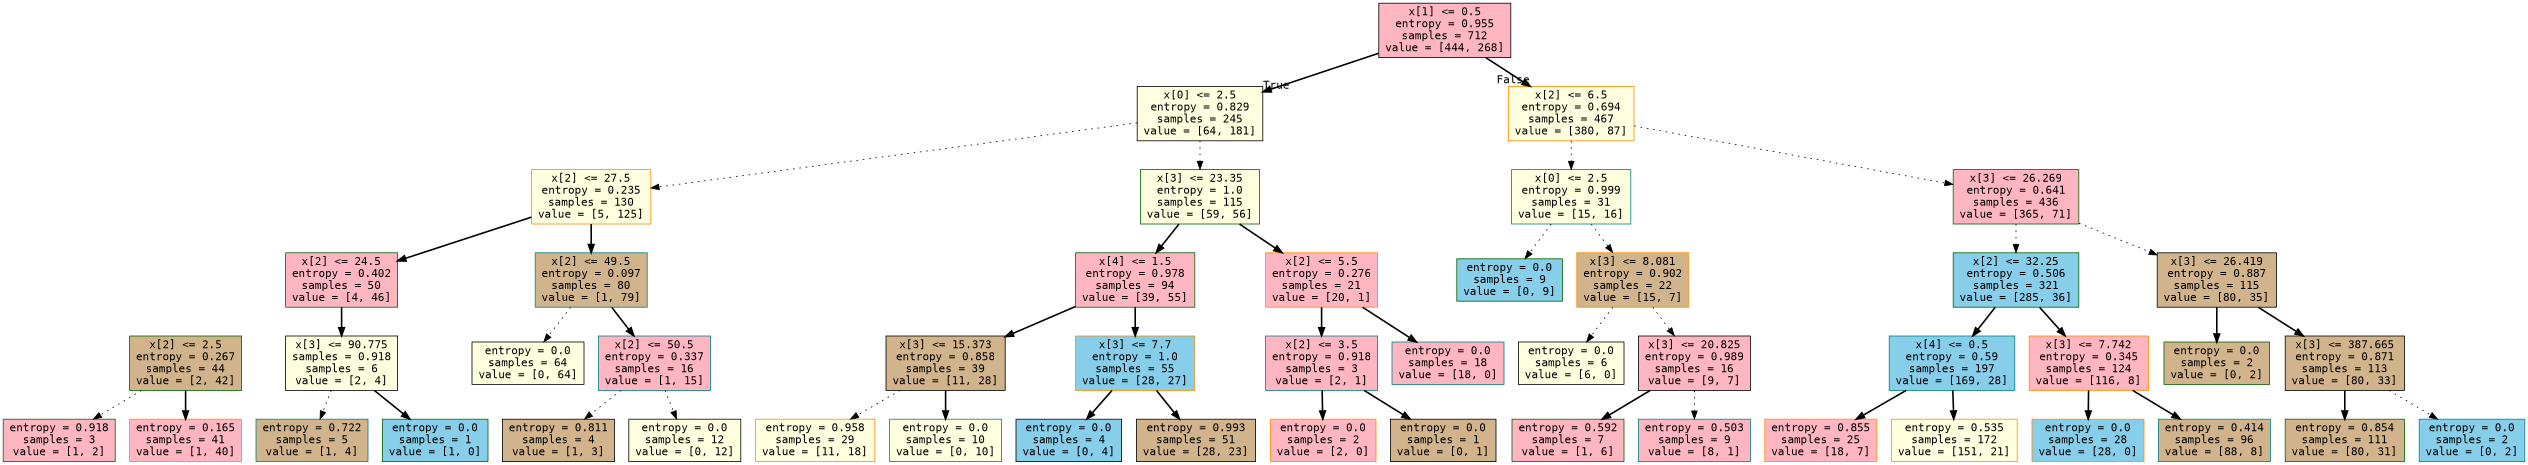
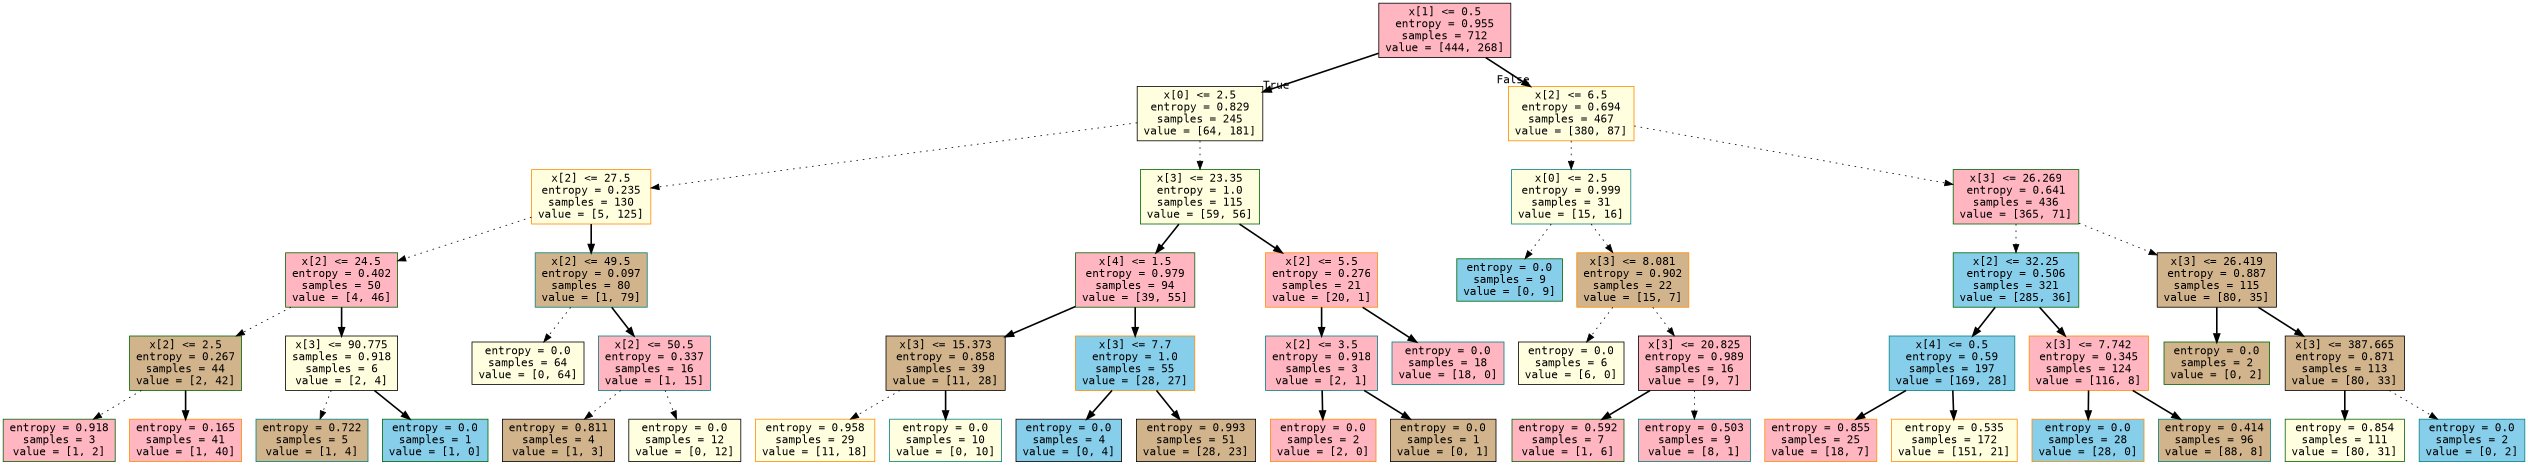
(468, 238) -> (468, 238)
(1135, 280) -> (1135, 280)
none -> (267, 320)
(2345, 440) -> (2345, 440)
